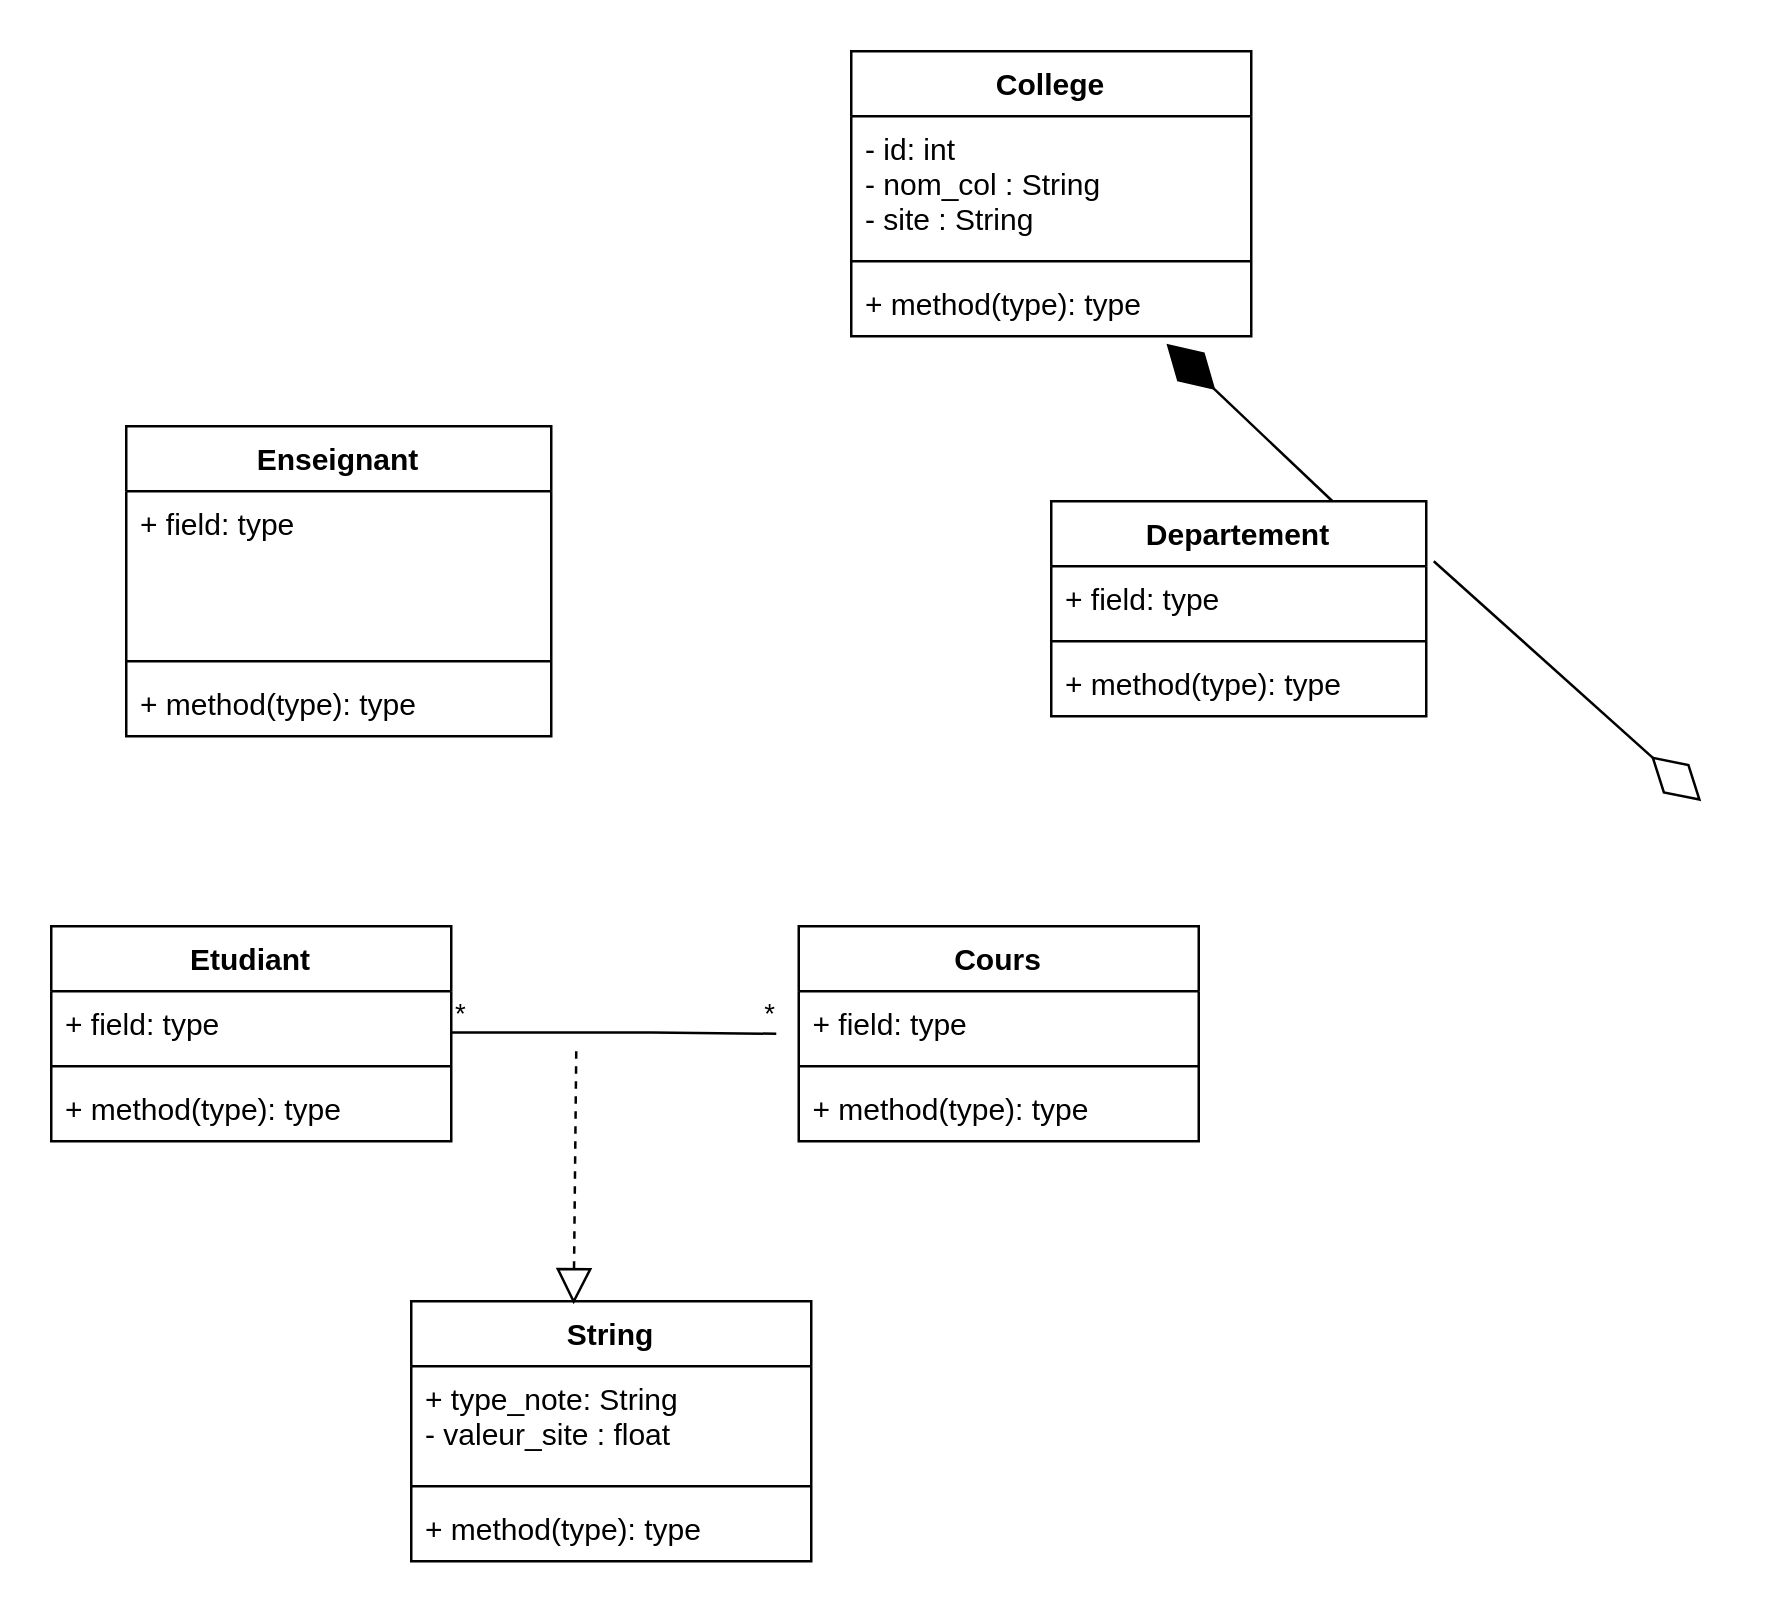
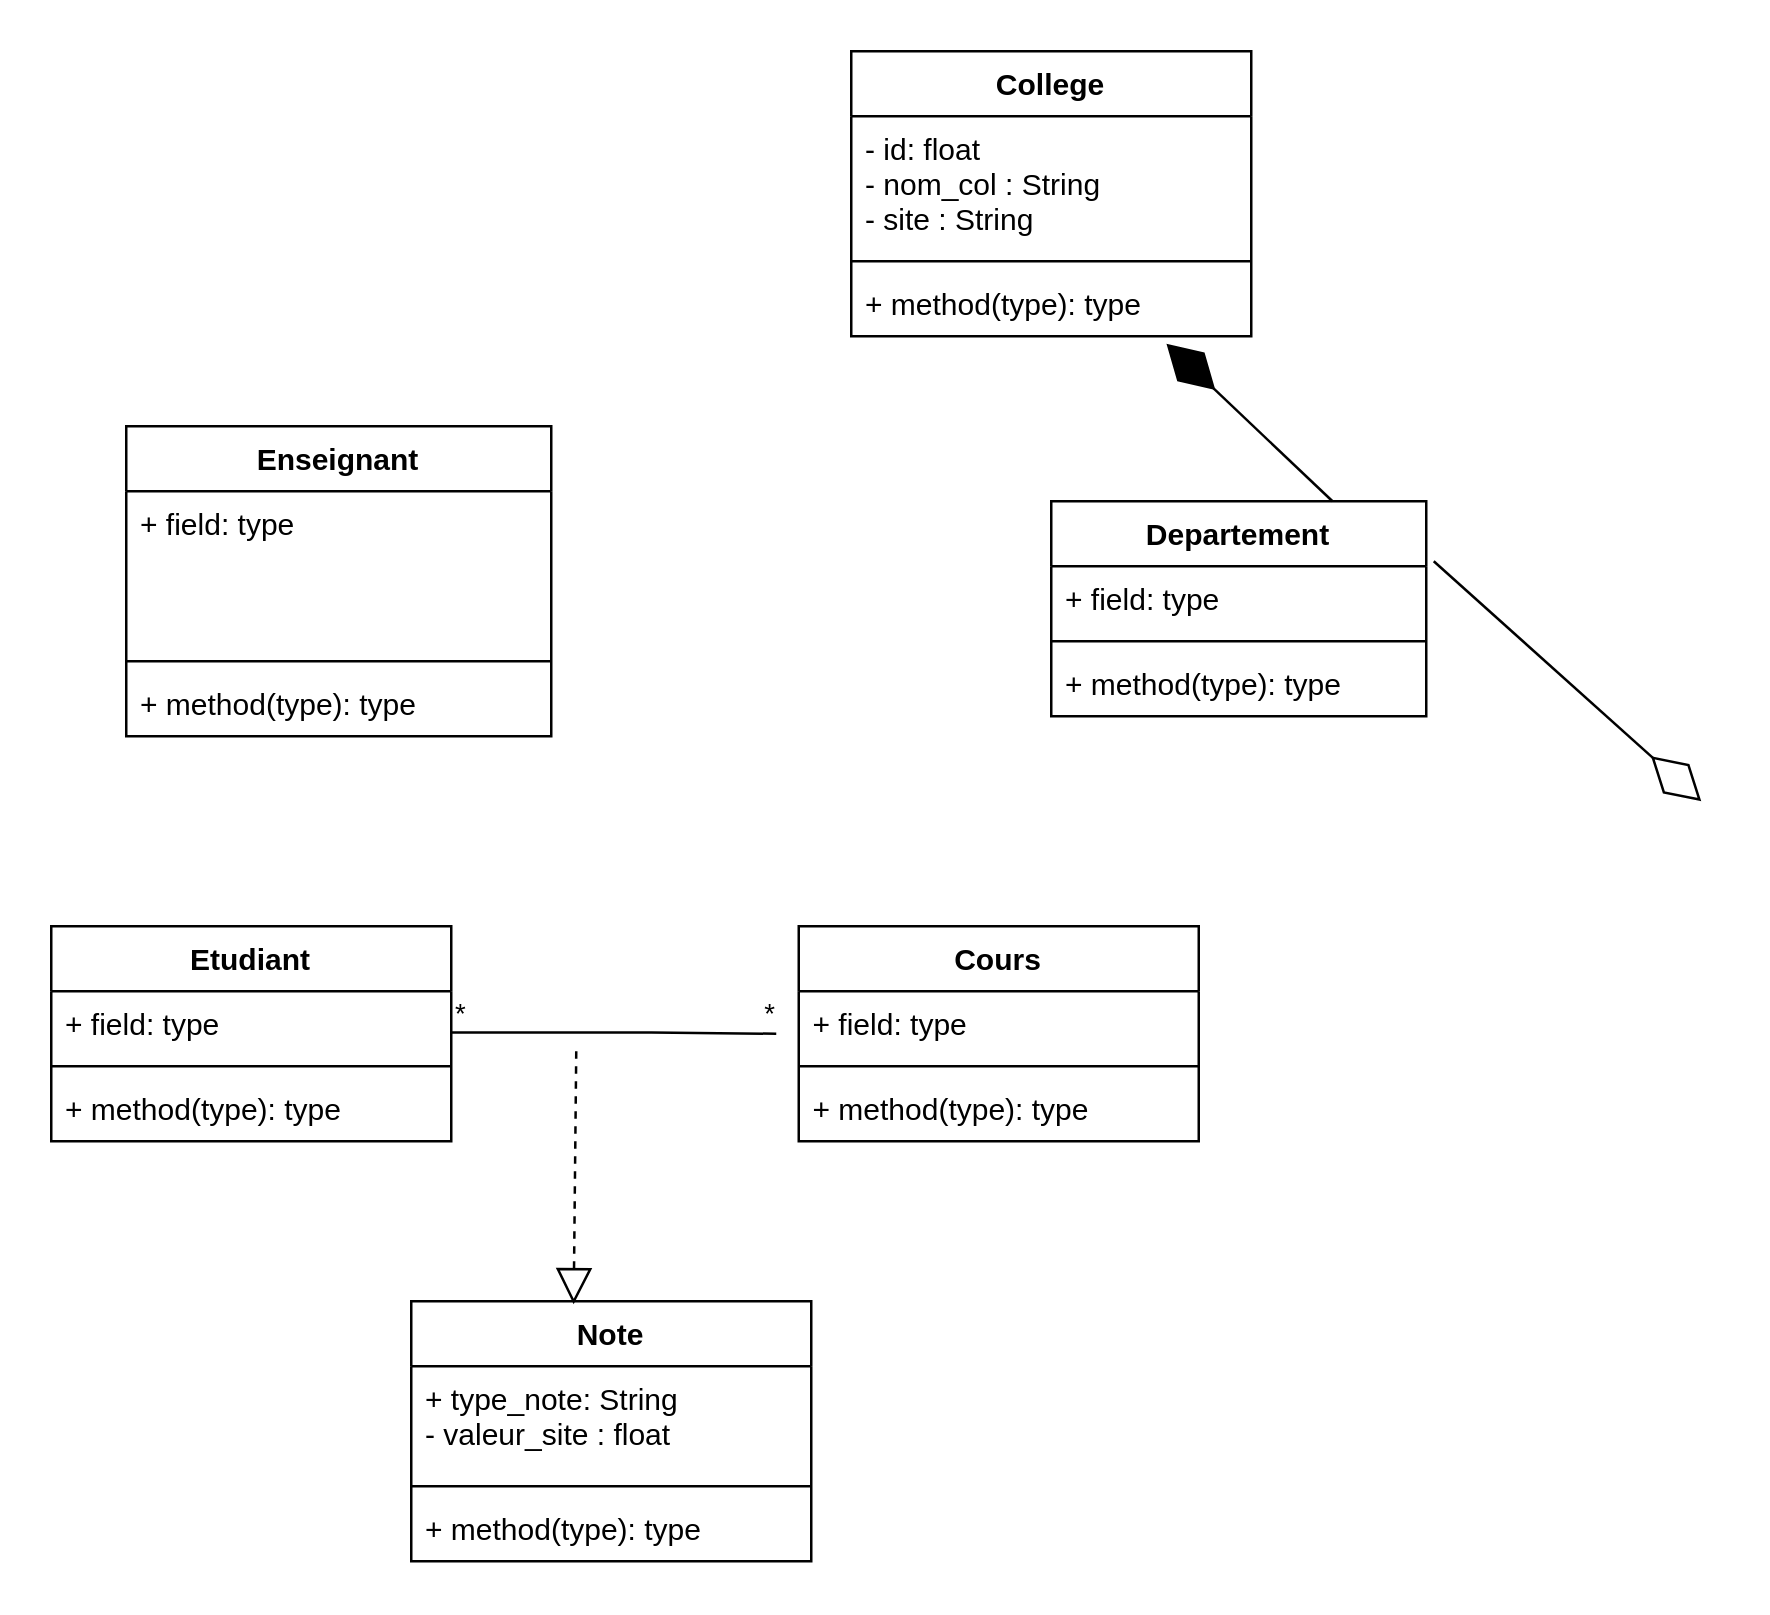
(921, 150) -> (938, 150)
(610, 1335) -> (610, 1335)
